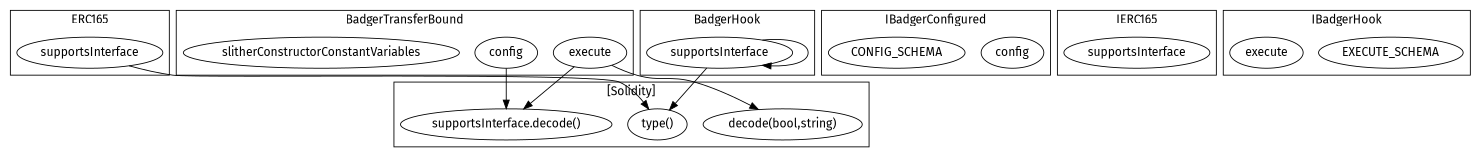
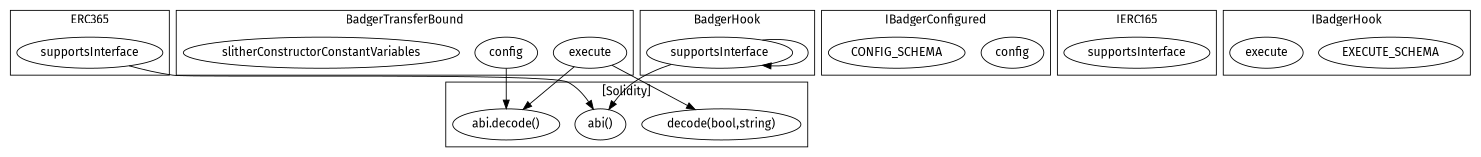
(90, 20) -> (90, 20)
(506, 124) -> (506, 124)
(657, 124) -> (600, 124)
